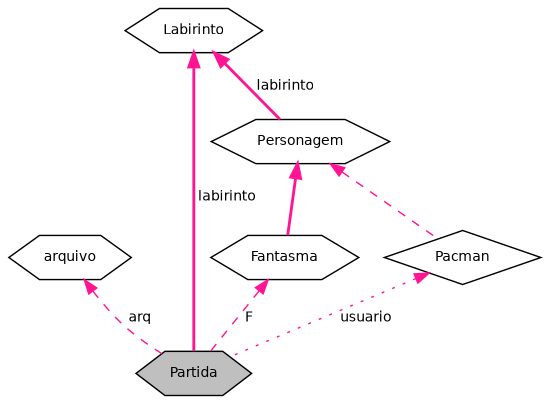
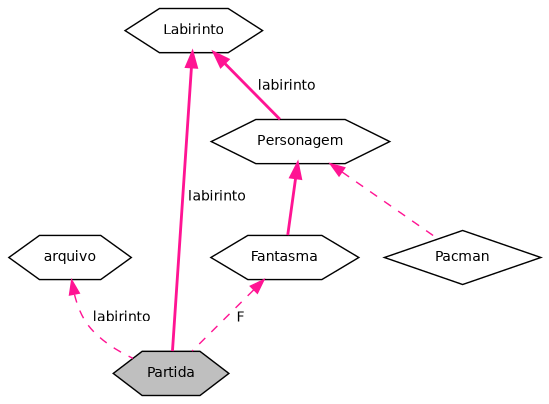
(138, 318) -> (120, 318)
(323, 318) -> none
